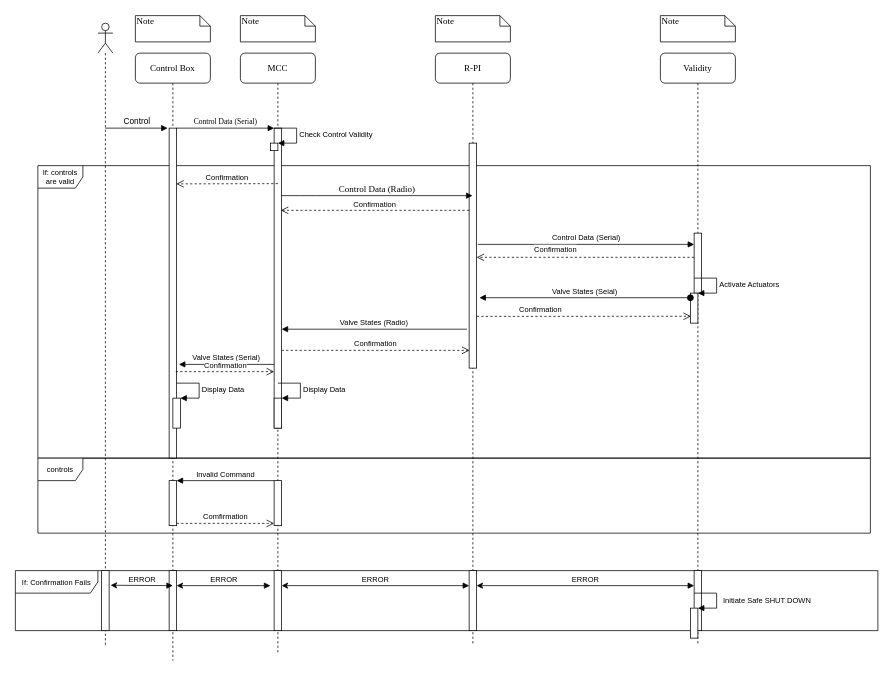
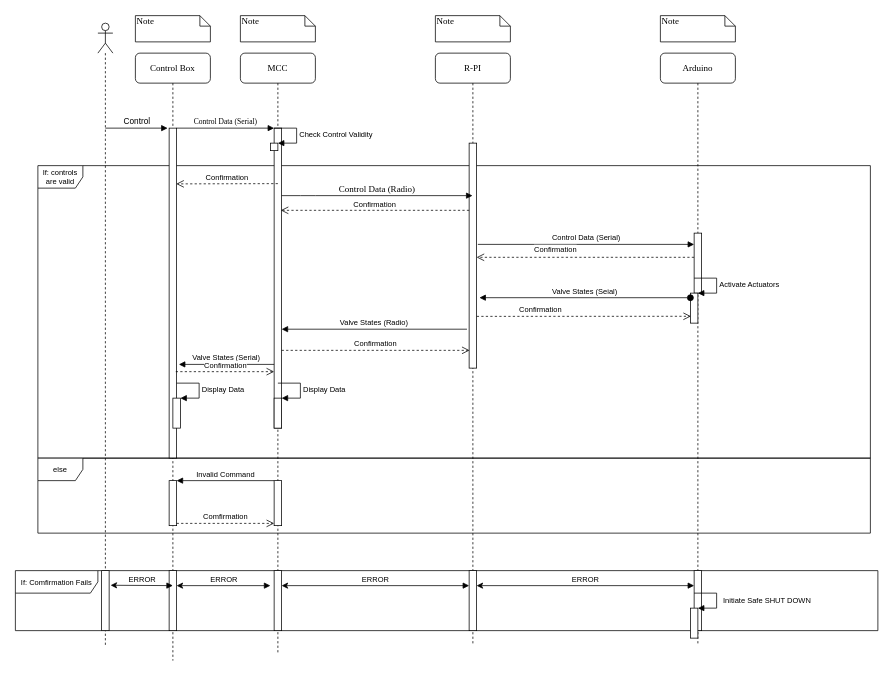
(698, 68) -> (698, 68)
(60, 469) -> (60, 469)
(57, 582) -> (57, 582)
